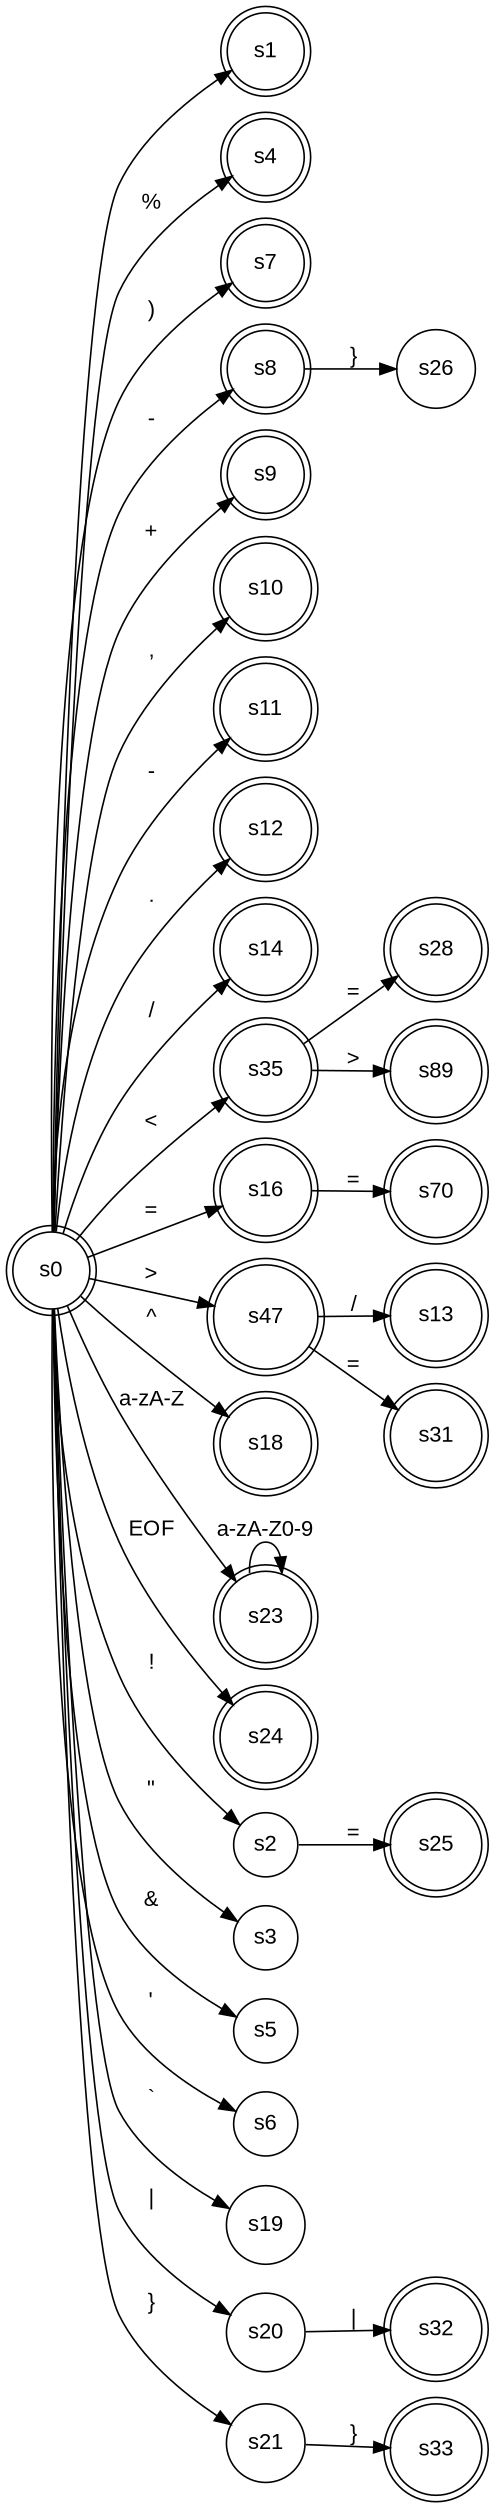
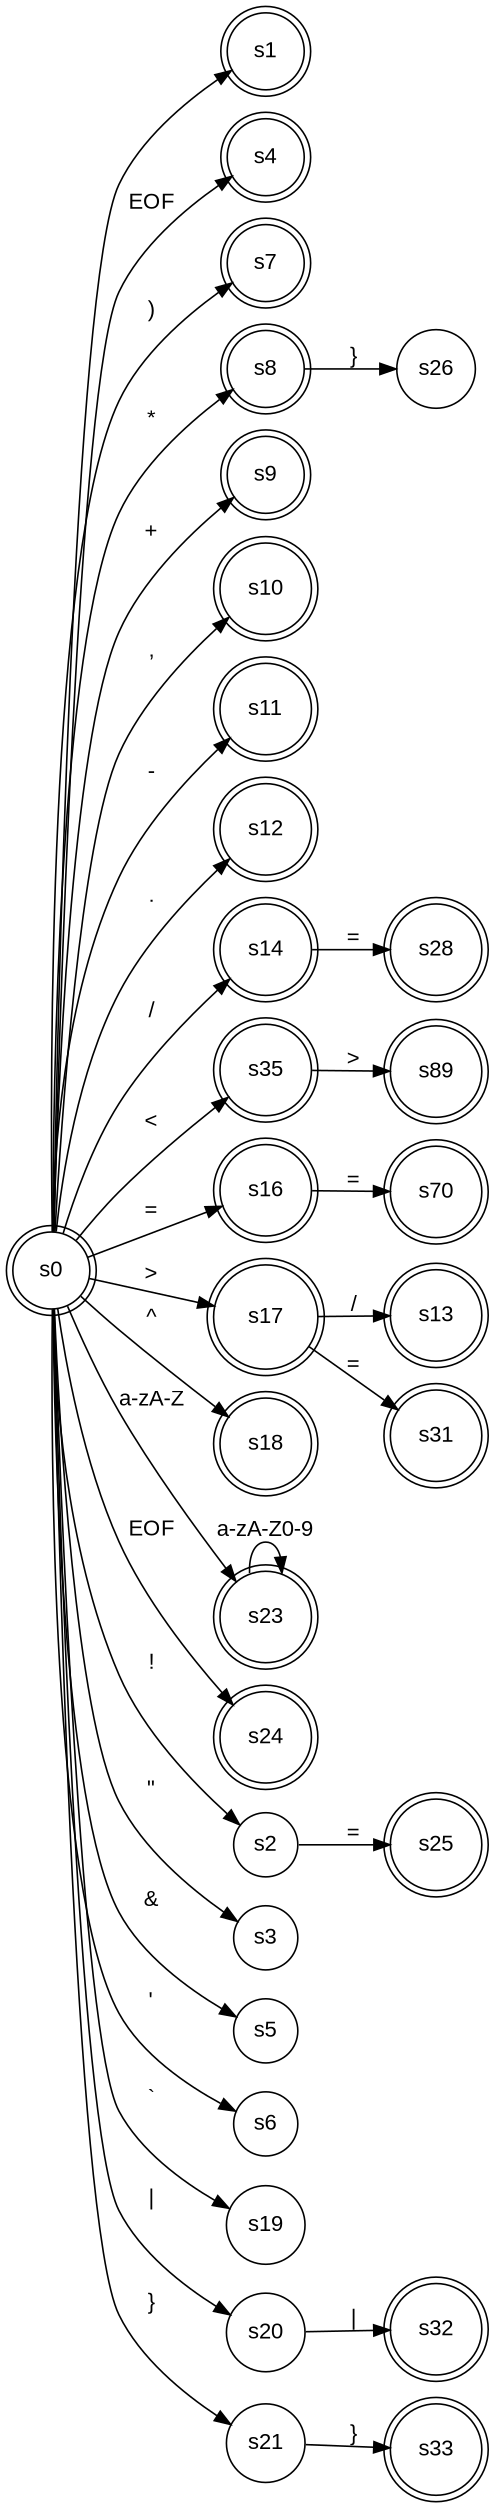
(152, 203) -> (152, 203)
(152, 419) -> (152, 419)
(344, 1015) -> (343, 950)
(266, 1317) -> (266, 1317)
